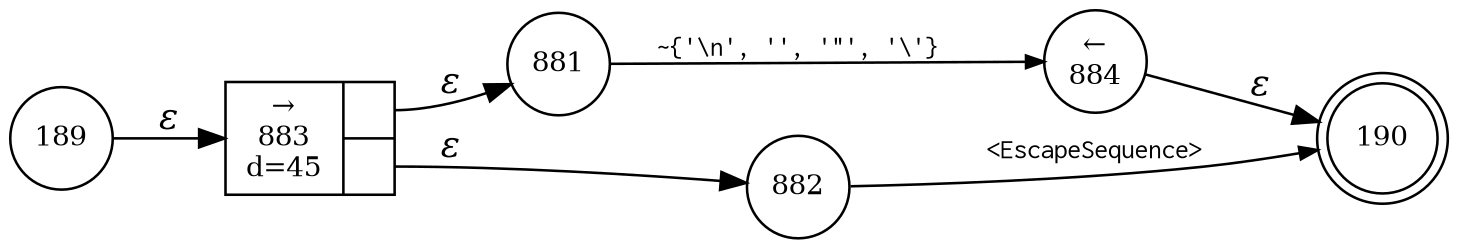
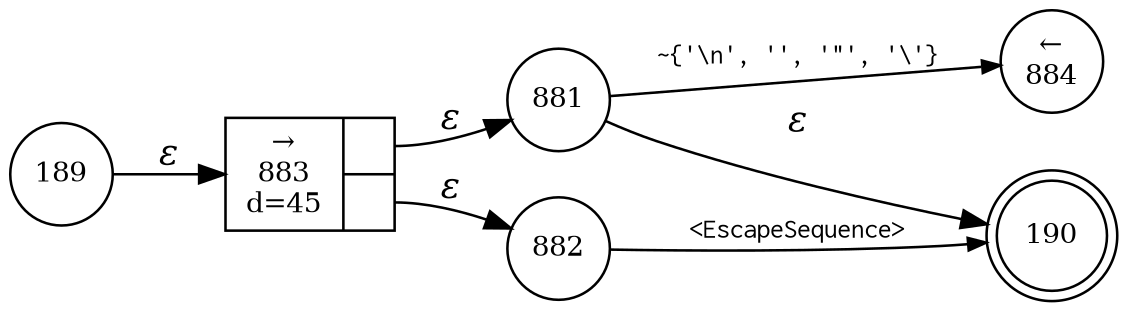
(1220, 95) -> (782, 178)
